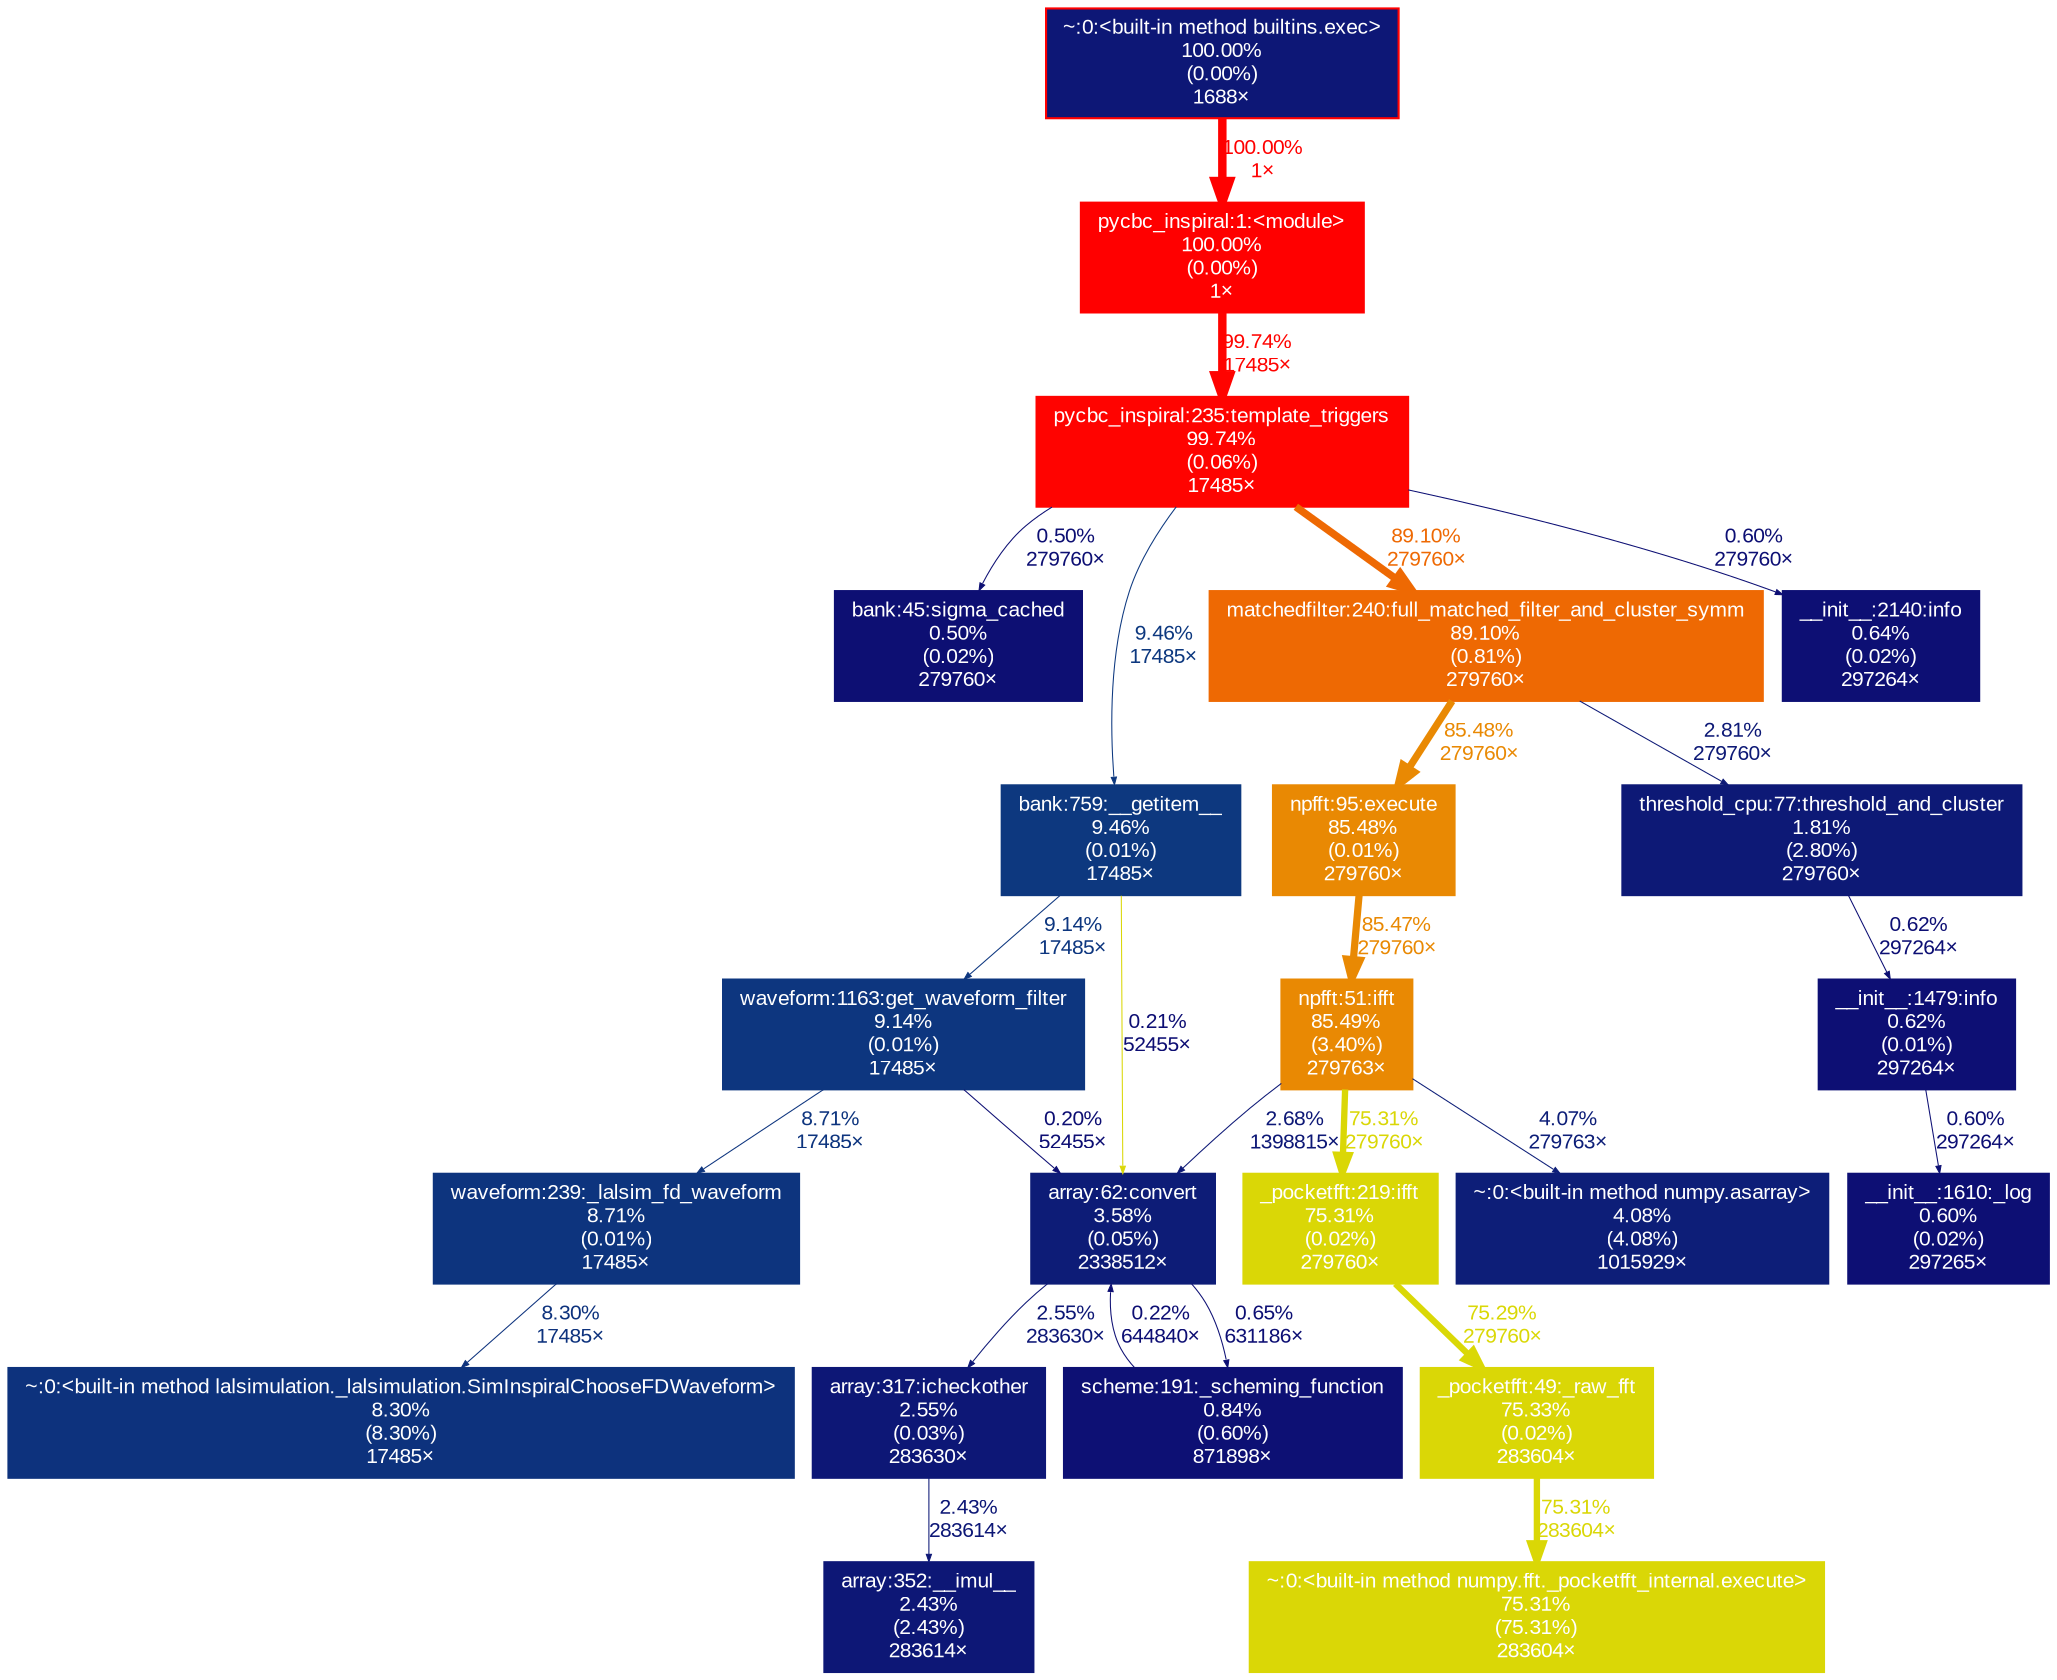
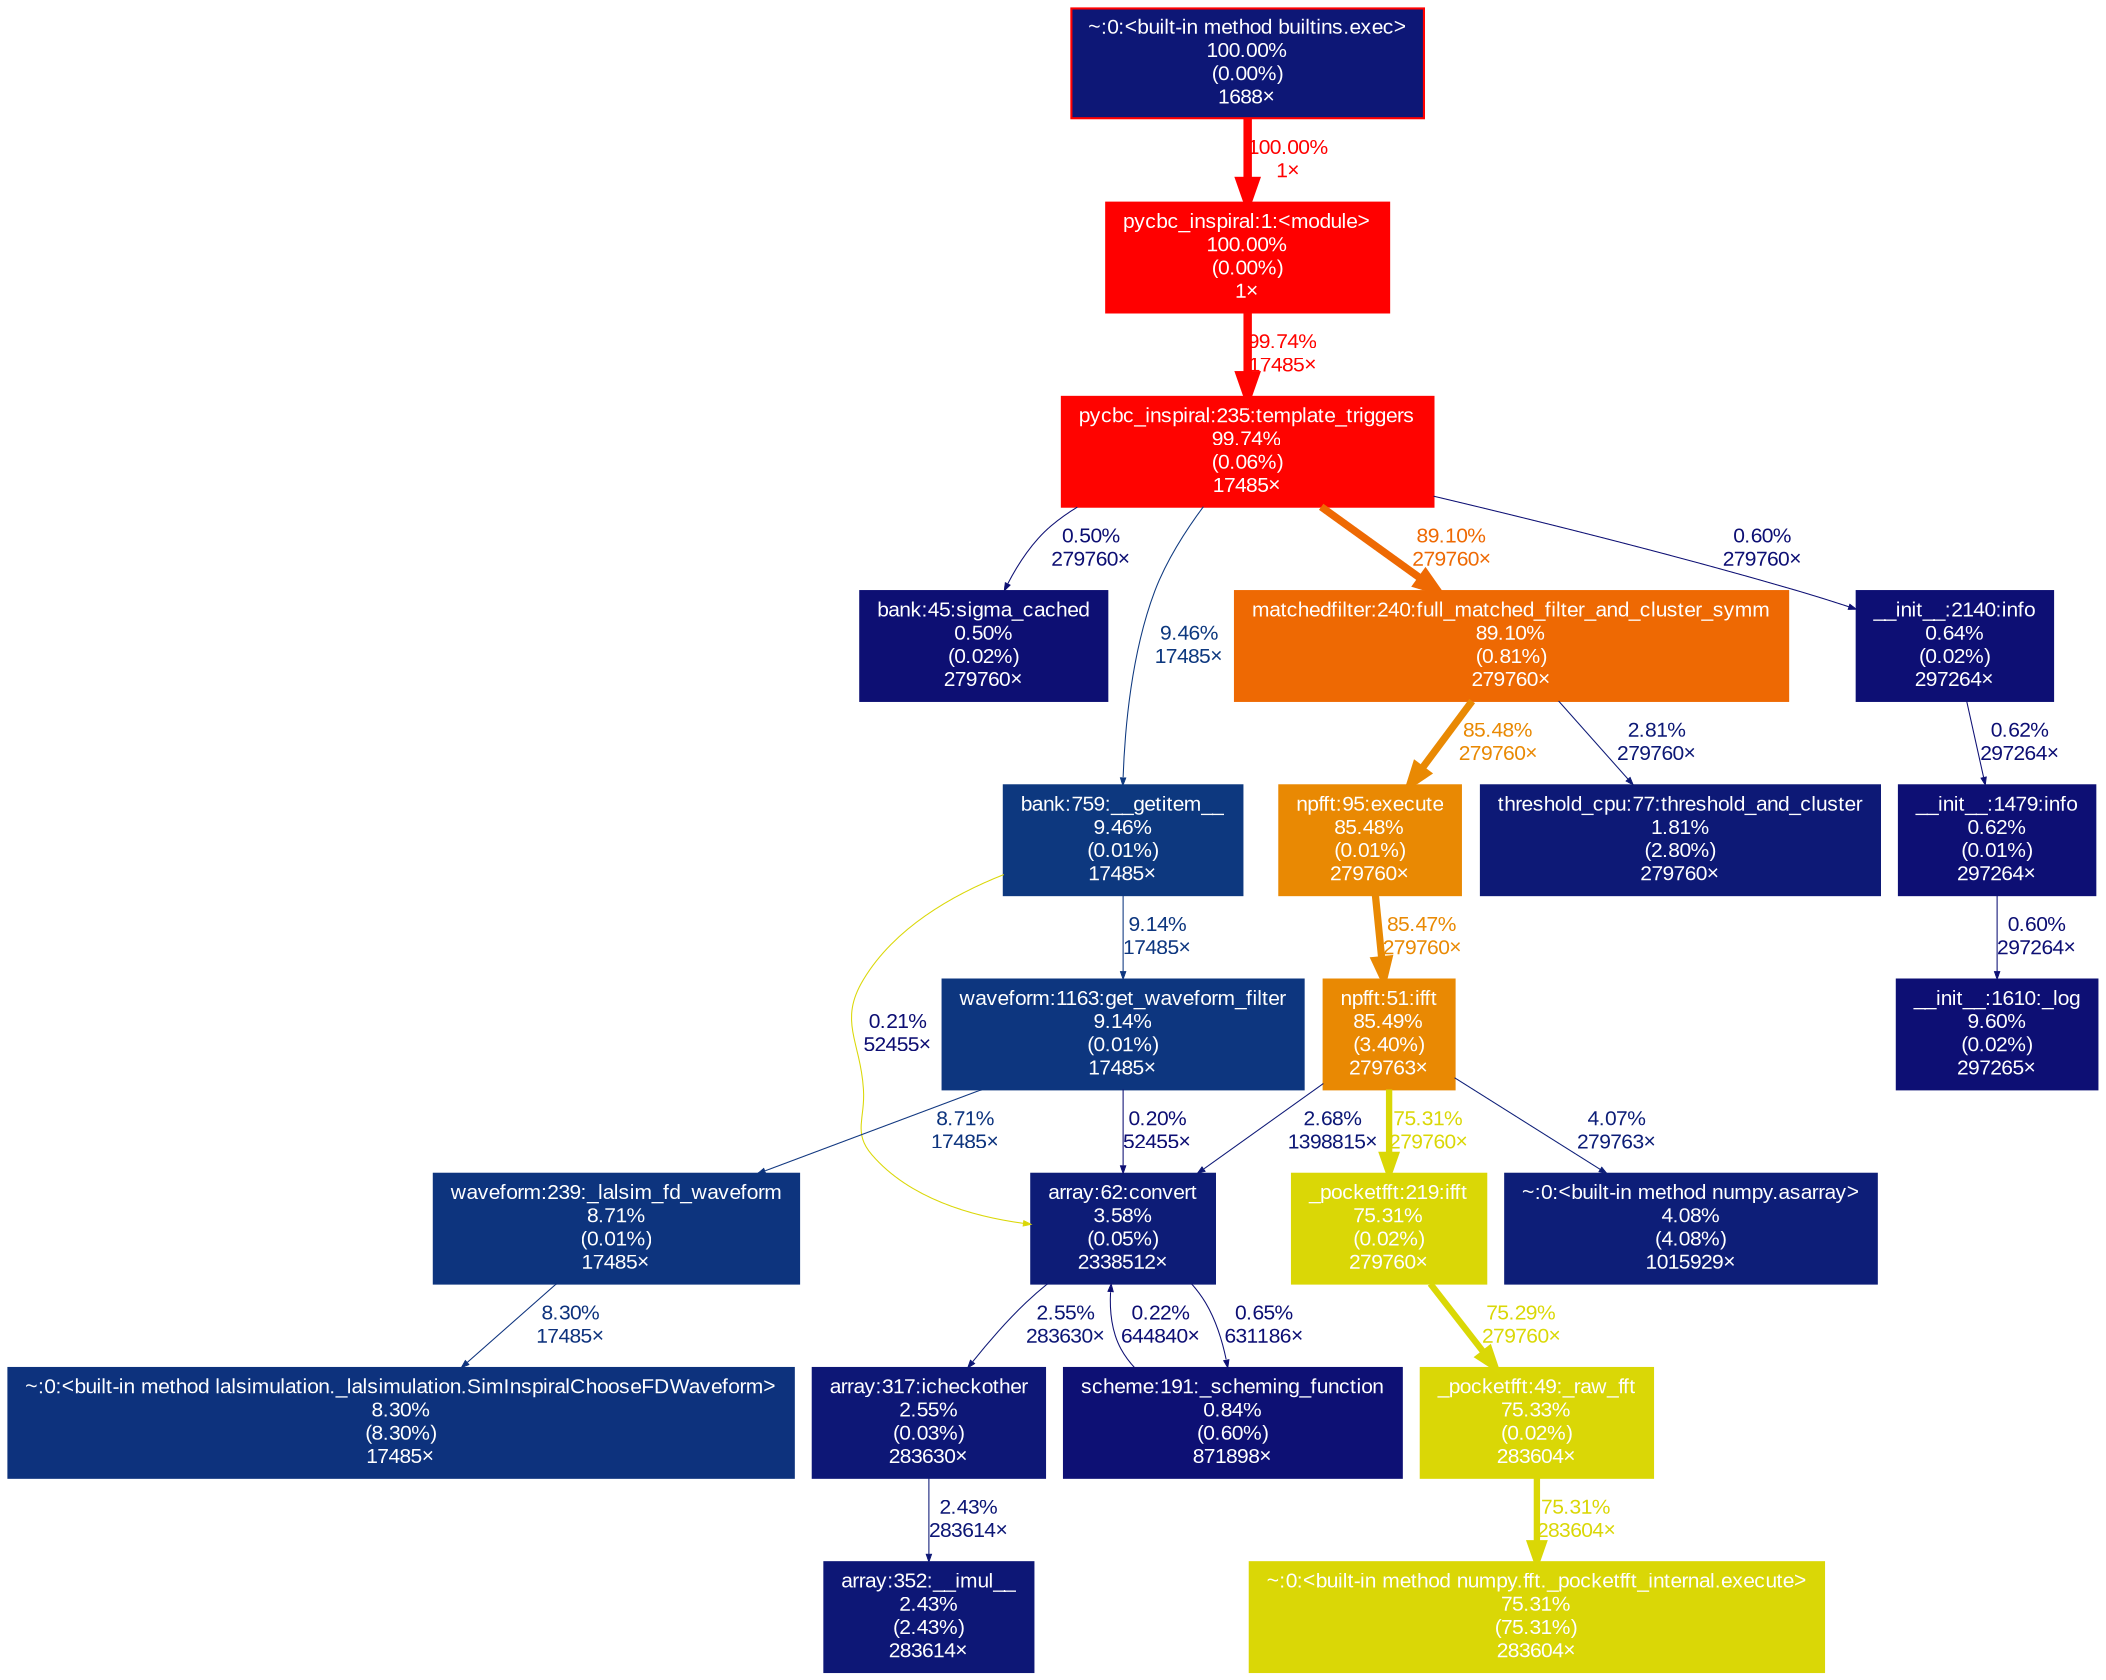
(1868, 934) -> (1975, 739)
(1949, 1229) -> (1997, 1034)
